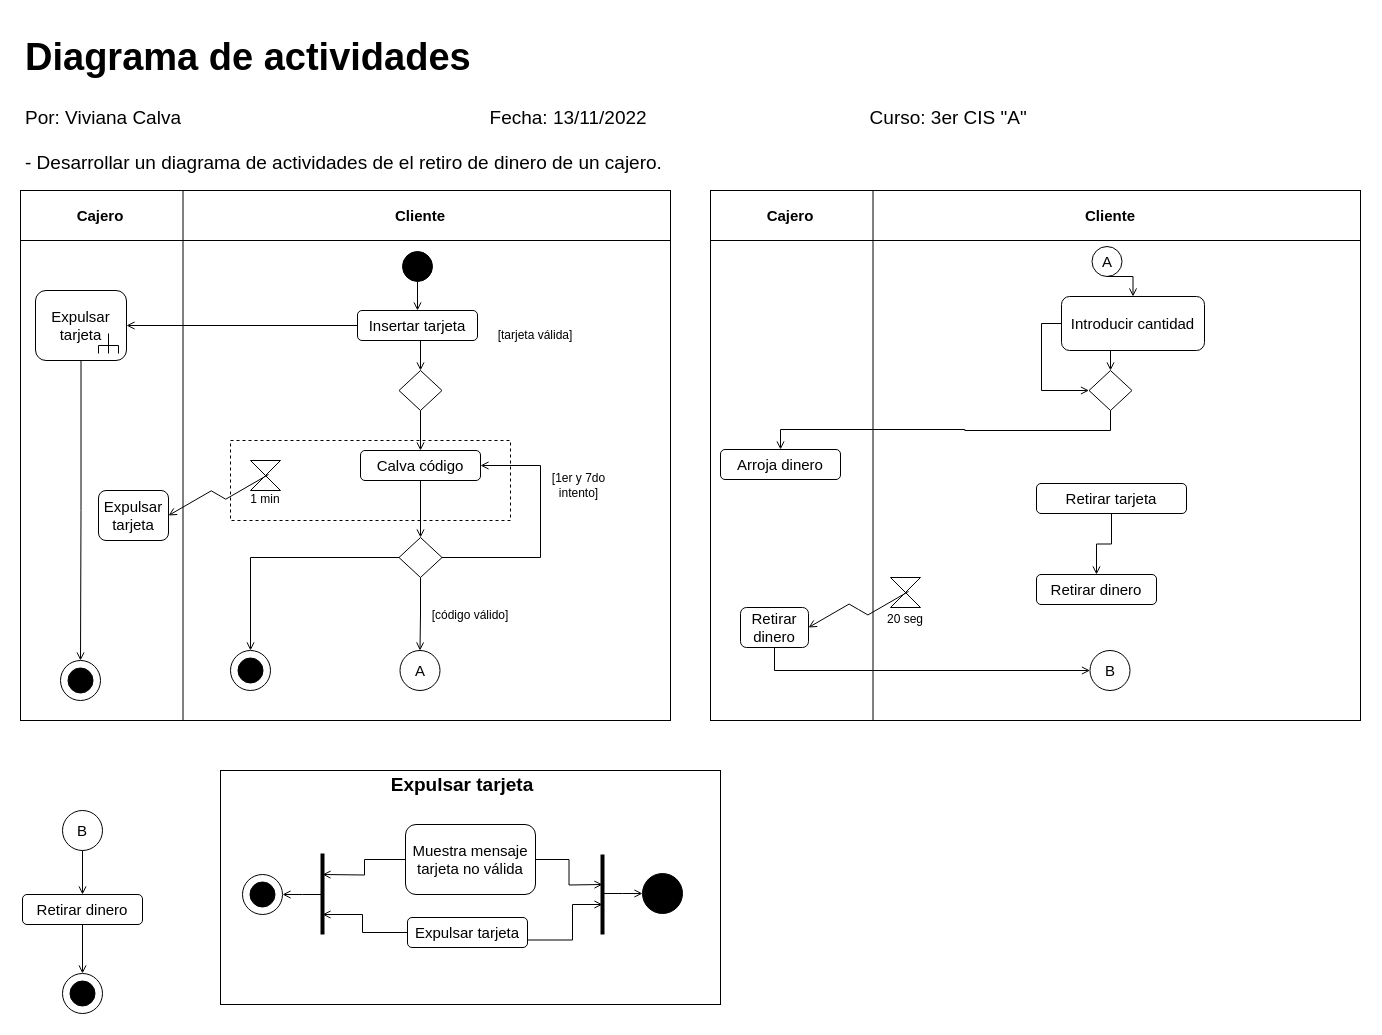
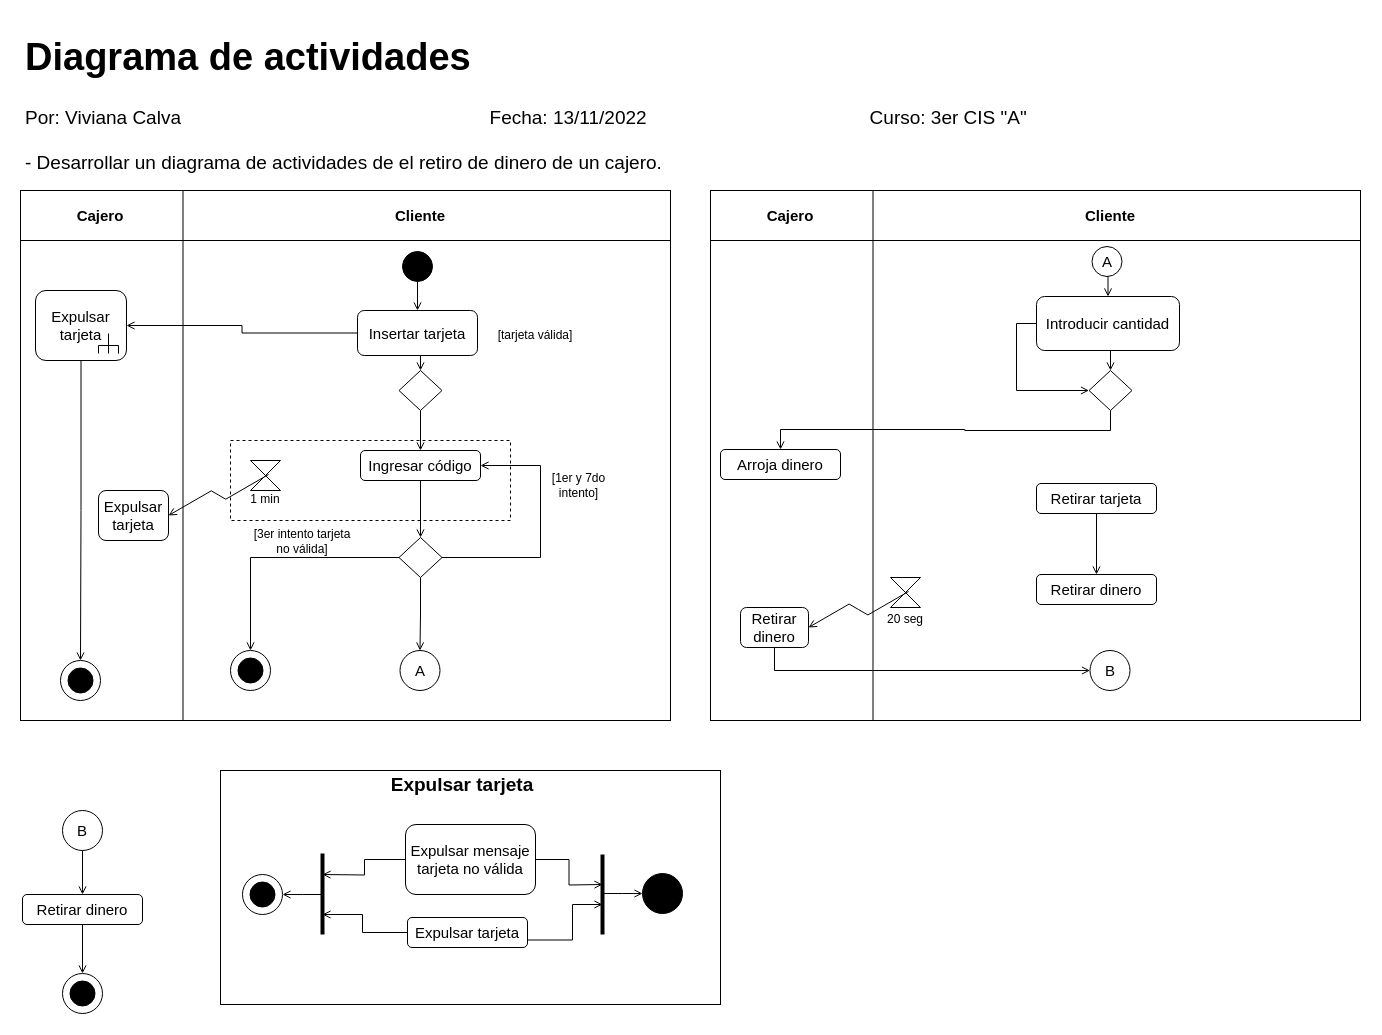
(1133, 324) -> (1108, 324)
(418, 326) -> (418, 333)
(421, 466) -> (421, 466)
(1112, 499) -> (1097, 499)
none -> (303, 542)
(471, 616) -> none
(471, 860) -> (471, 860)
